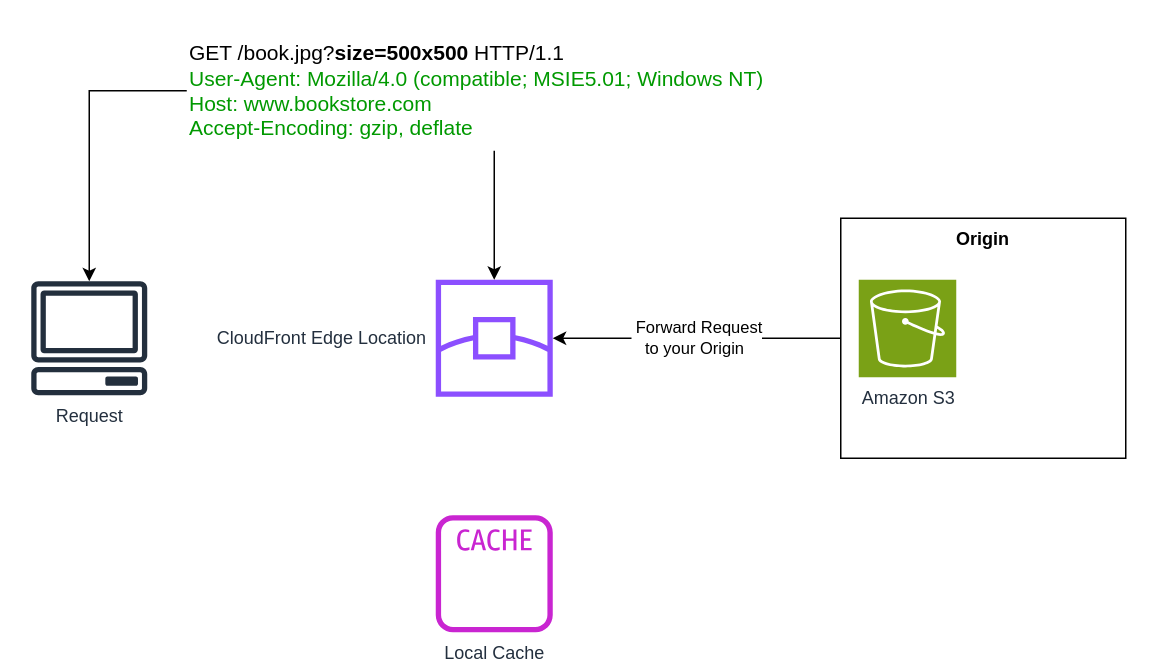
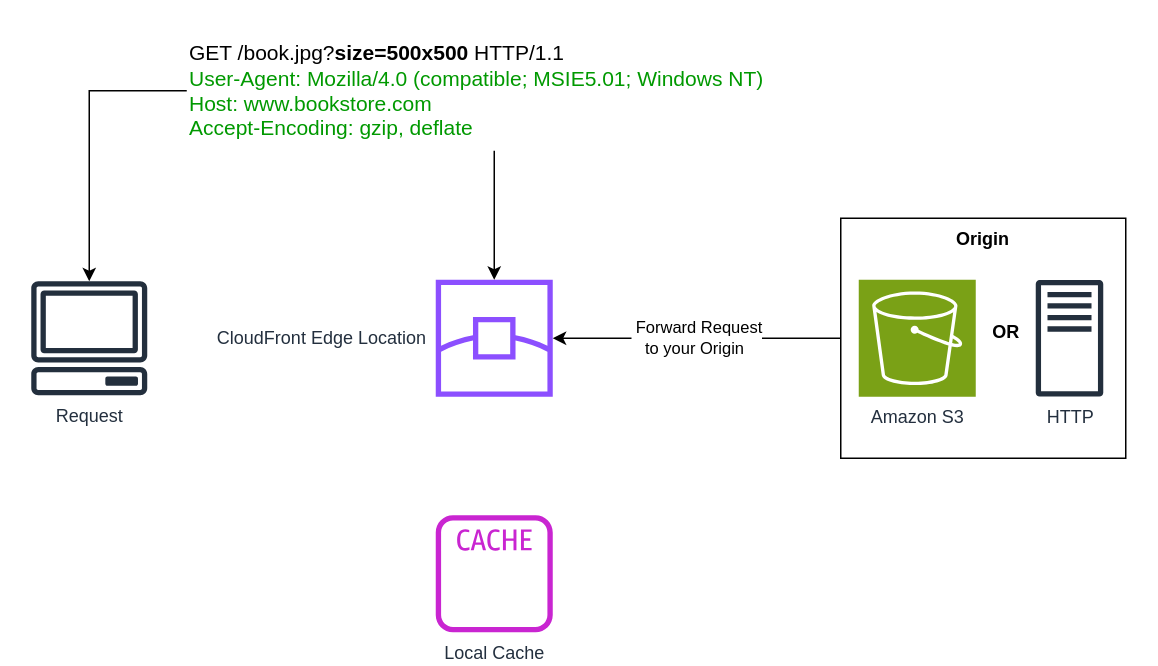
(908, 329) -> (917, 338)
none -> (1006, 332)
none -> (1070, 338)
